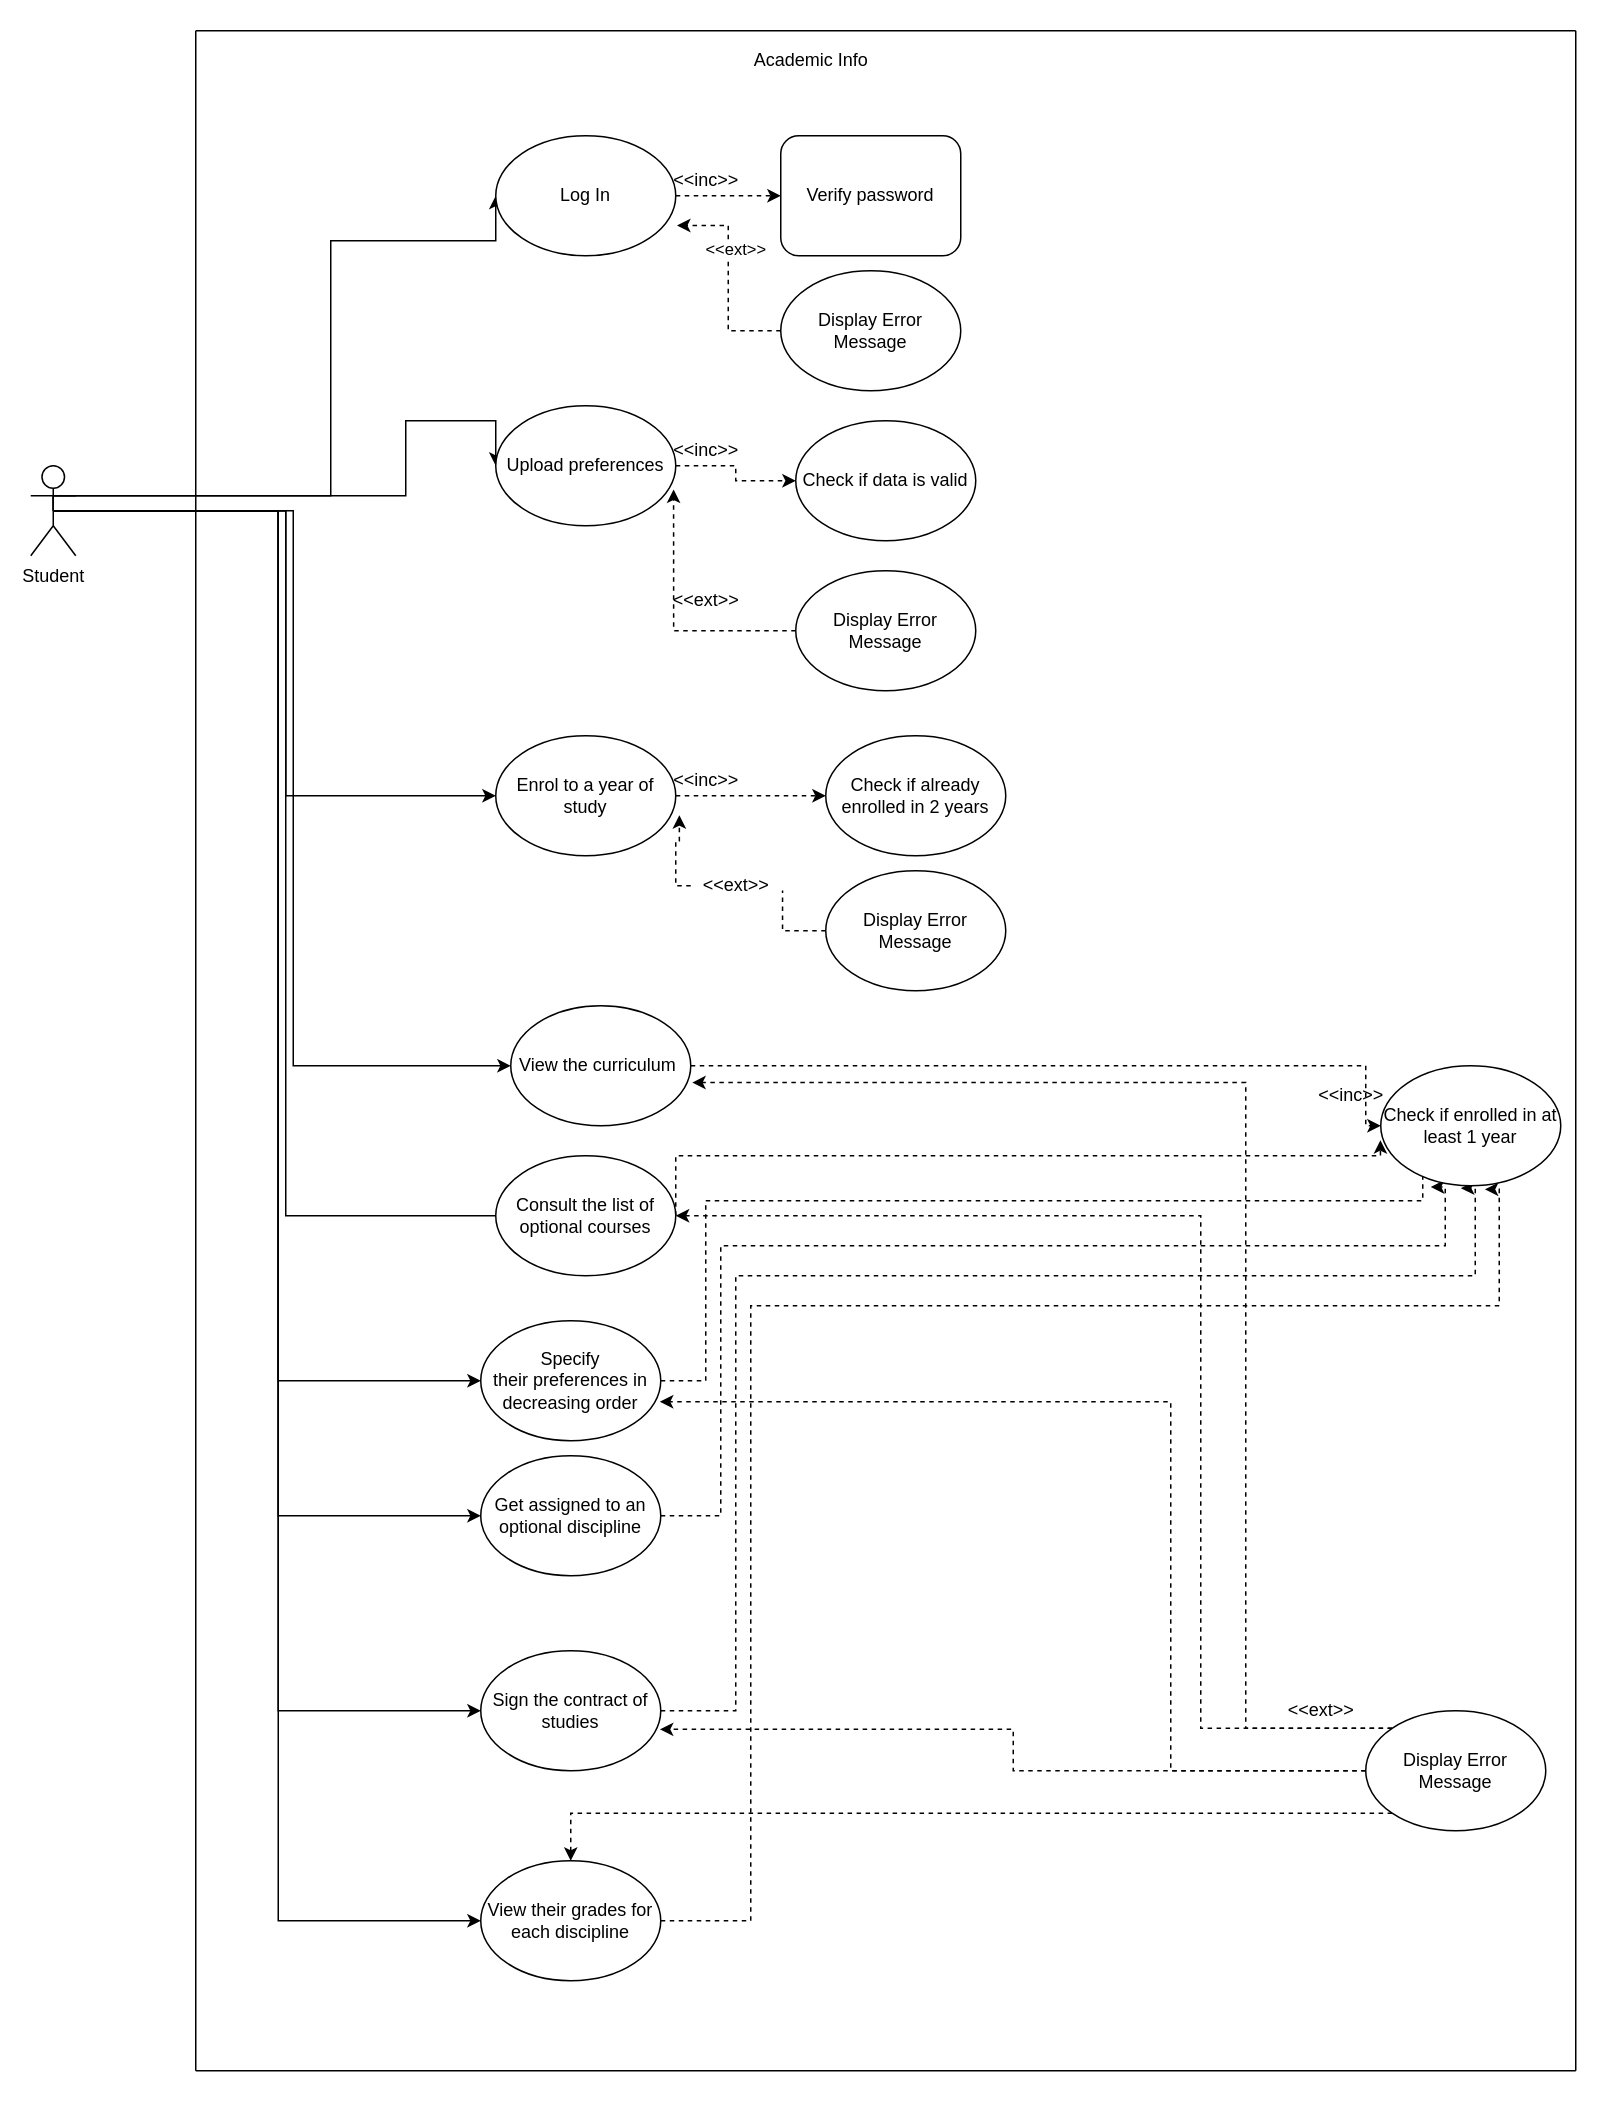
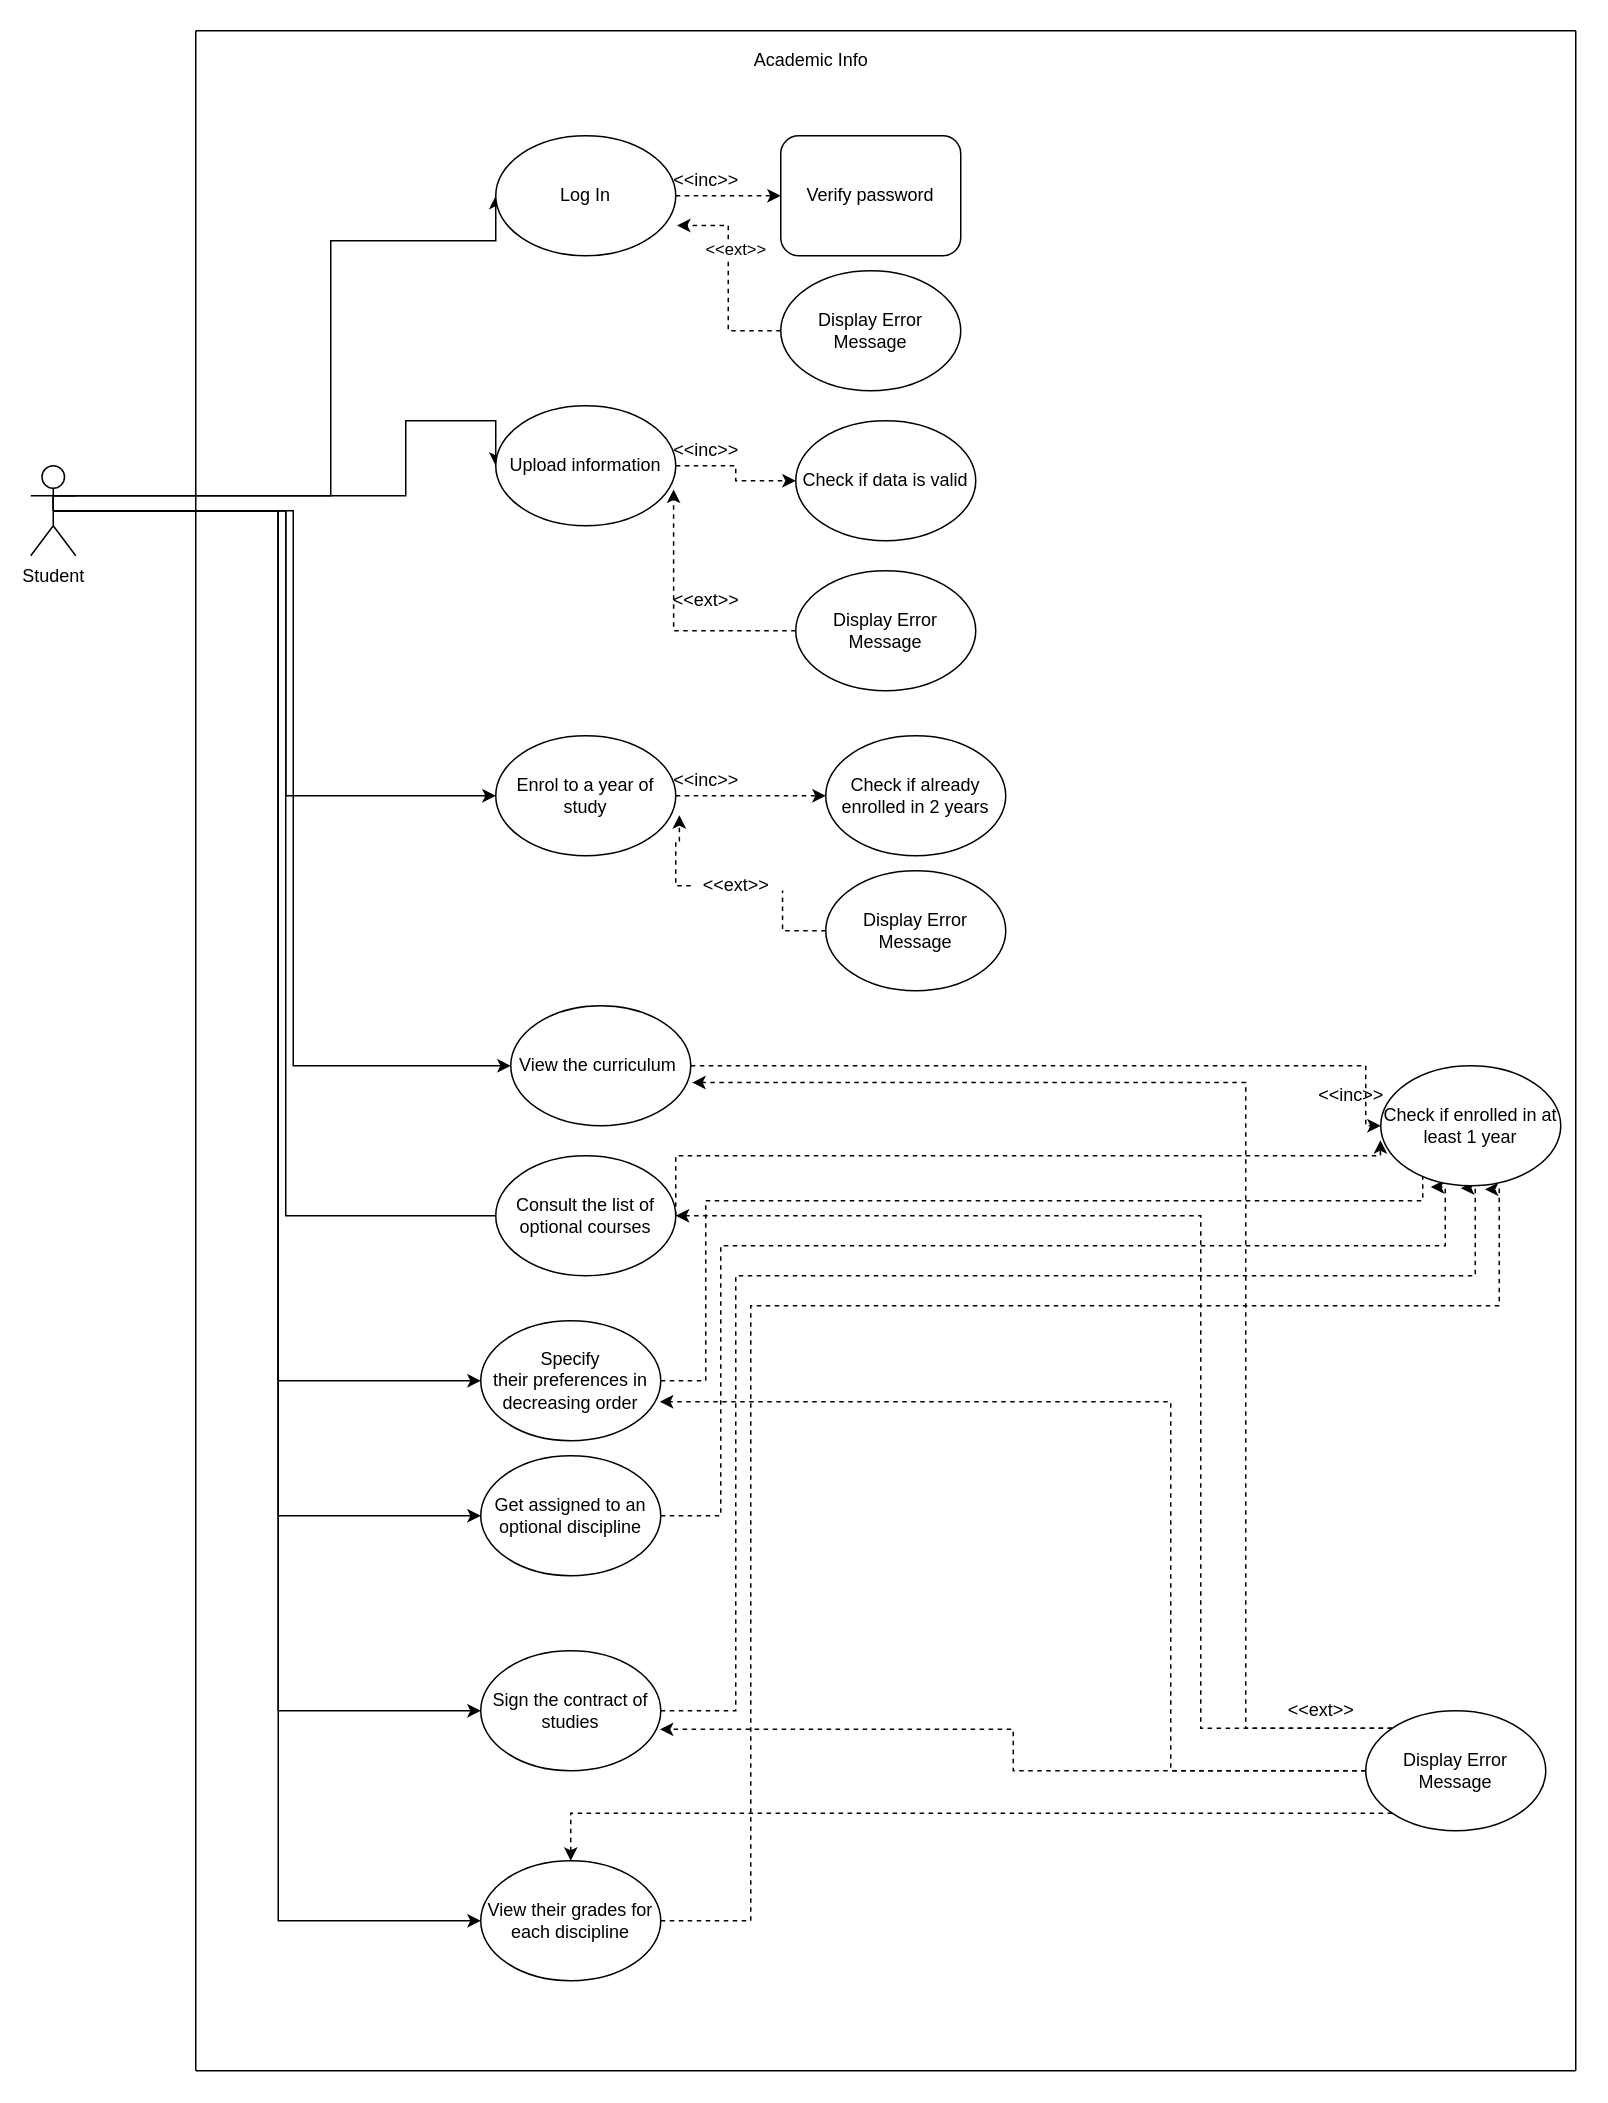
(586, 466) -> (586, 466)
